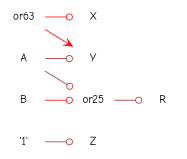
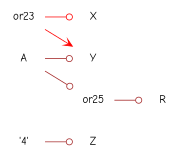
(24, 17) -> (24, 17)
(24, 100) -> none
(24, 142) -> (24, 142)
